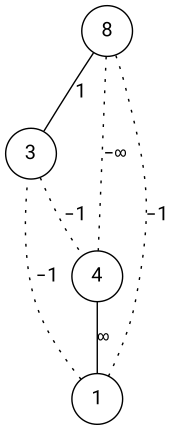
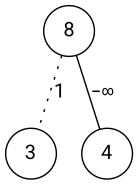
(68, 92) -> (50, 92)
(102, 154) -> (88, 92)
(59, 218) -> none
(97, 399) -> none
